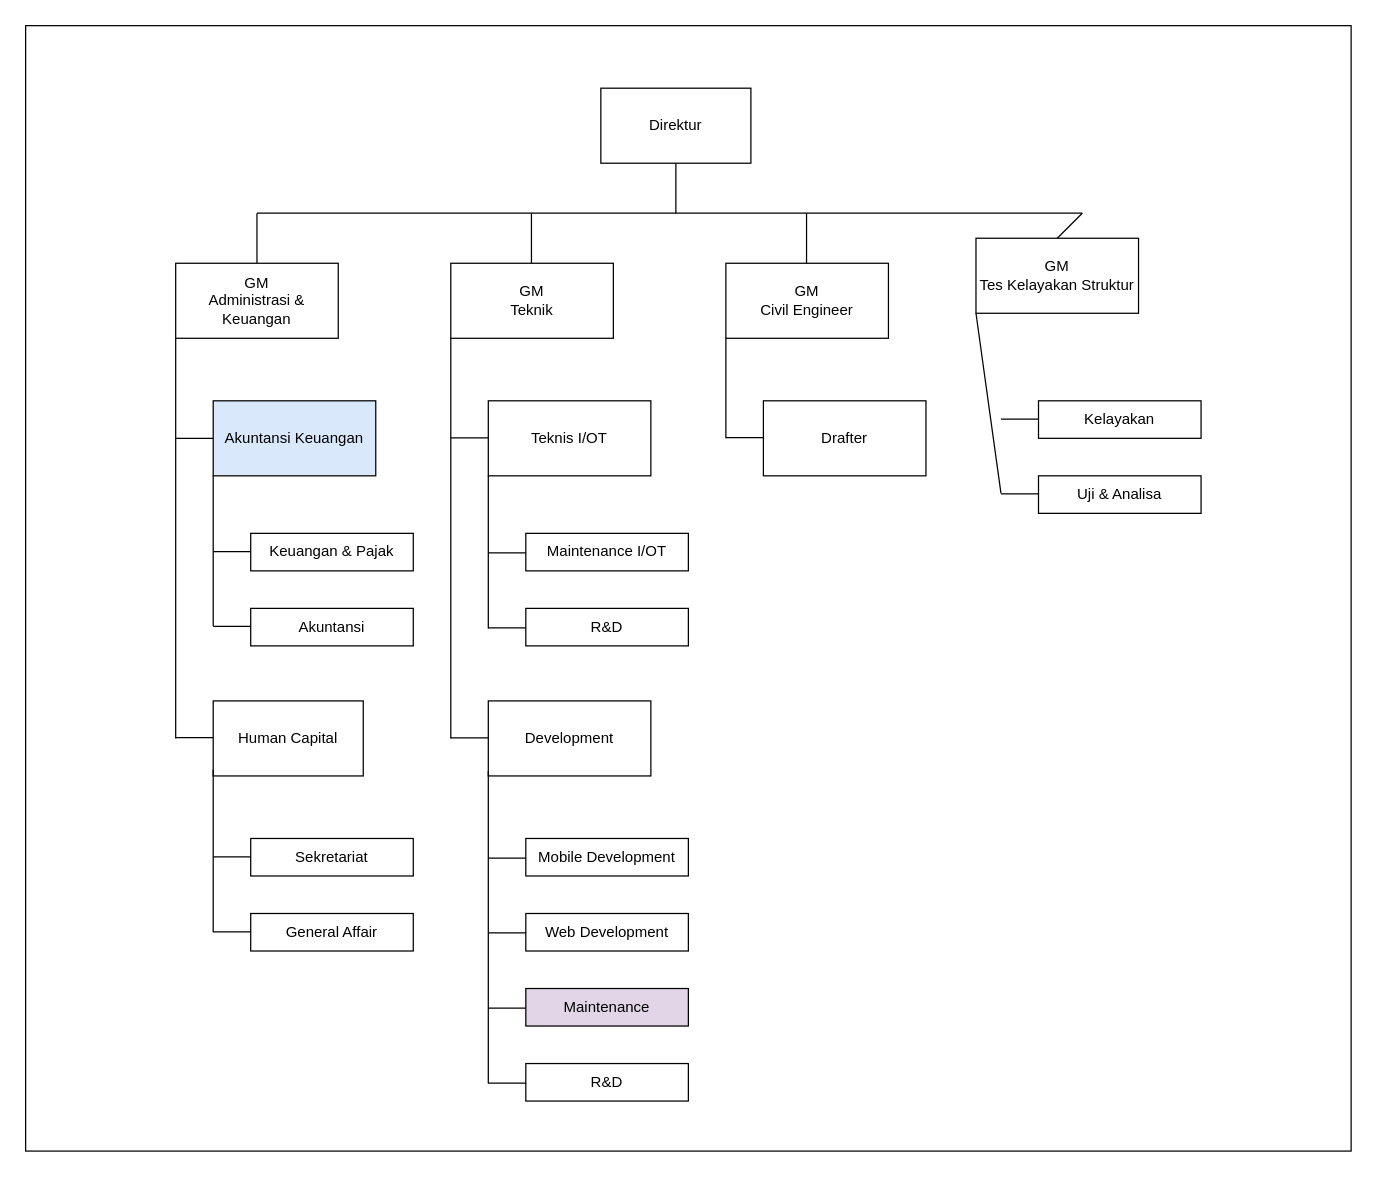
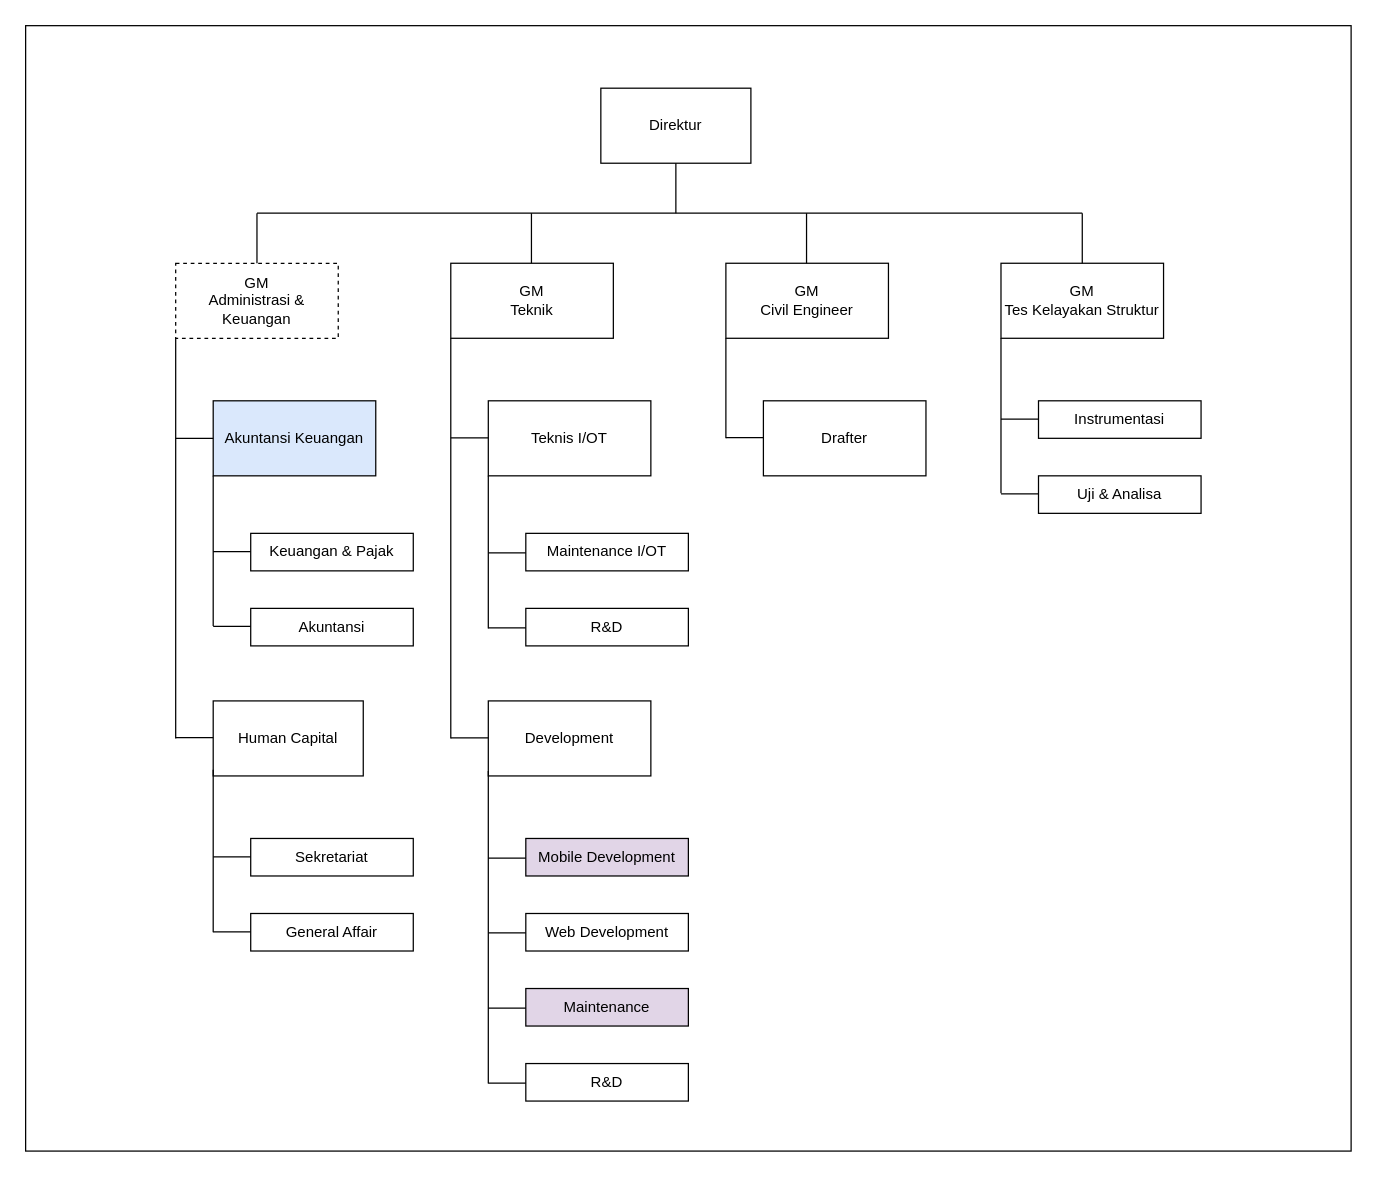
(1057, 276) -> (1082, 301)
(257, 301) -> (257, 301)
(1119, 419) -> (1119, 419)
(607, 857) -> (607, 857)
